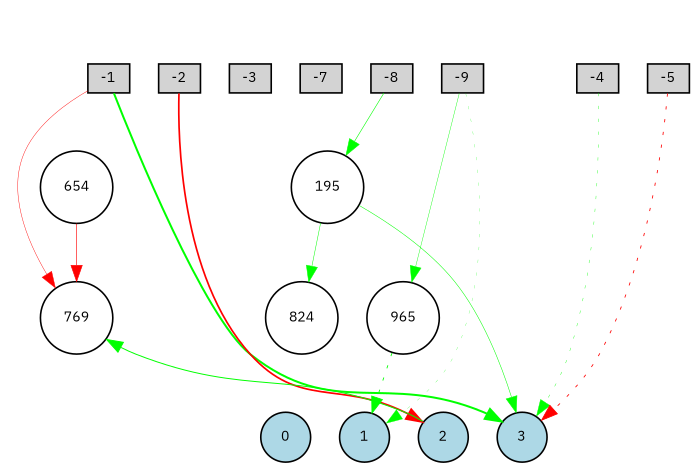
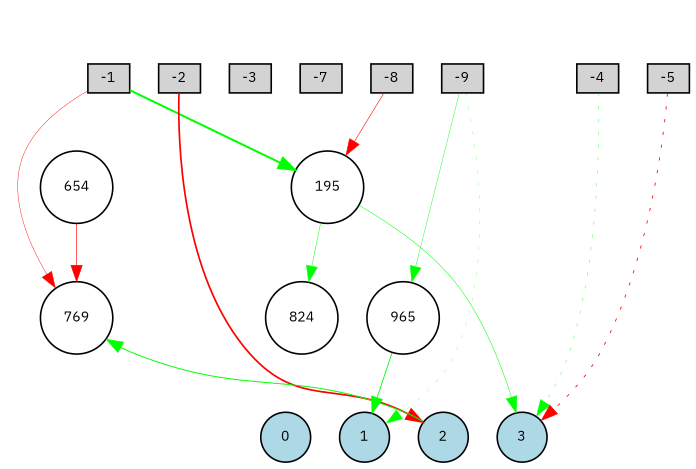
(369, 117) -> (369, 117)
(191, 267) -> (205, 126)
(385, 375) -> (385, 375)
